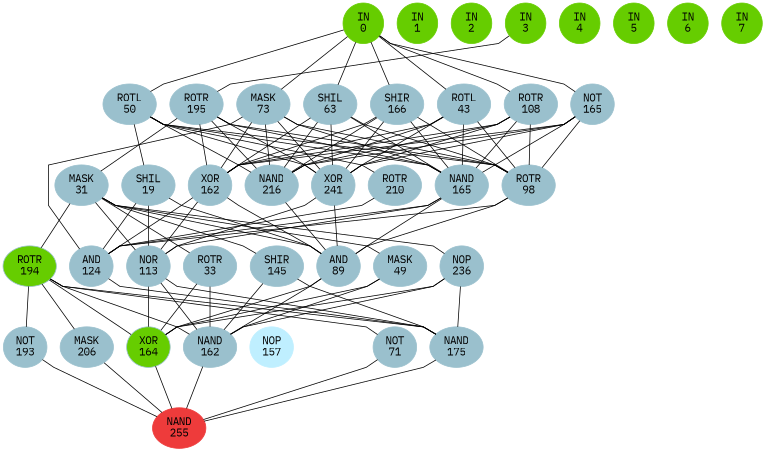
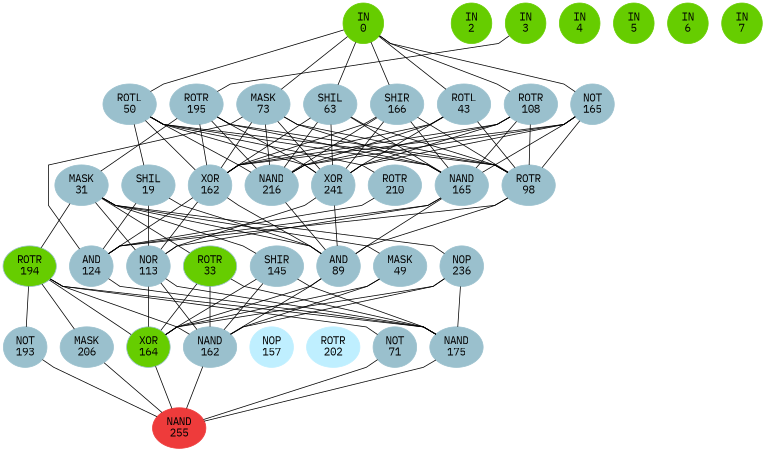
(417, 23) -> none
none -> (170, 145)
(463, 145) -> none
(210, 266) -> (210, 266)
none -> (333, 307)
none -> (204, 311)
none -> (333, 347)
